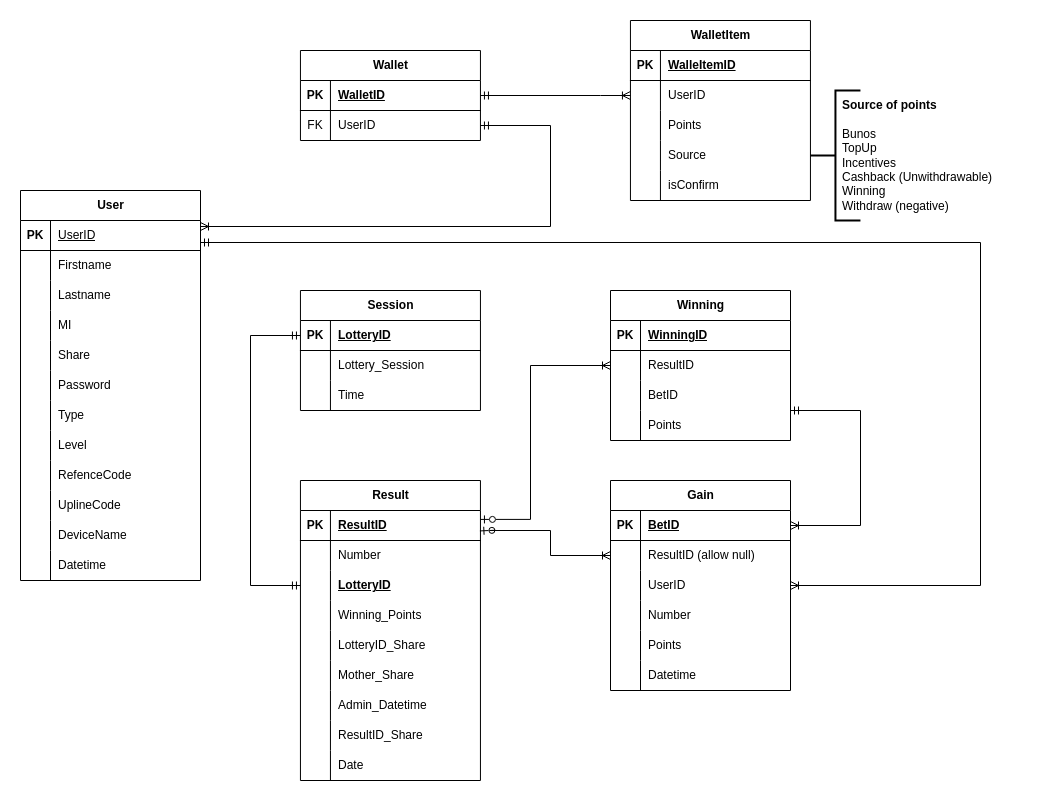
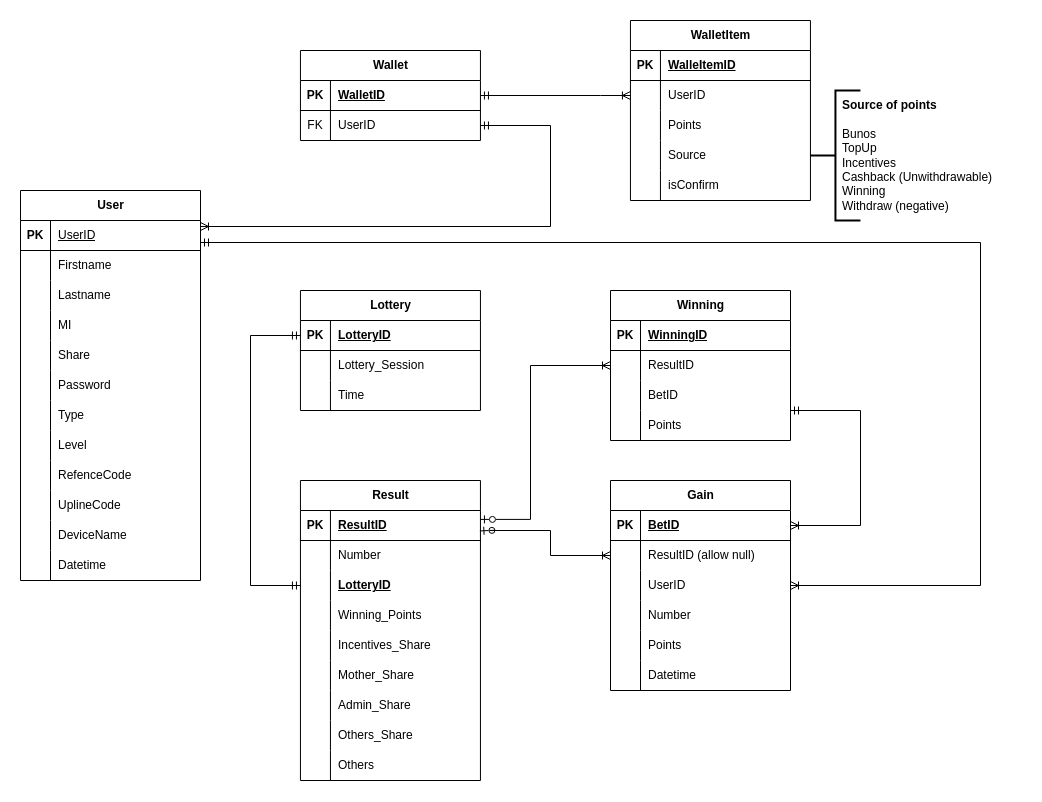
(391, 306) -> (391, 306)
(389, 646) -> (391, 646)
(382, 706) -> (374, 706)
(384, 736) -> (379, 736)
(352, 766) -> (359, 766)
